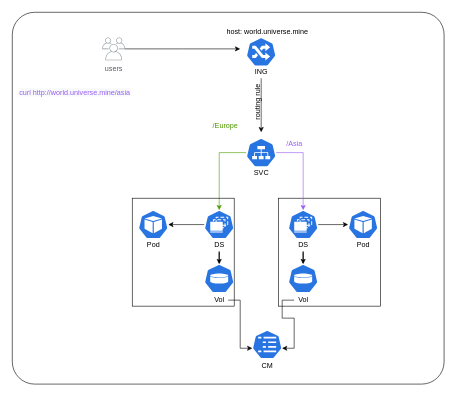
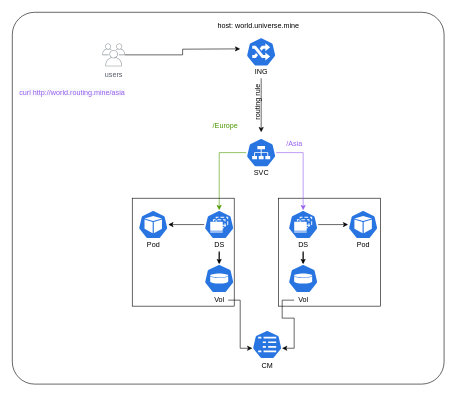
(267, 32) -> (258, 26)
(114, 49) -> (114, 55)
(84, 93) -> (82, 93)
